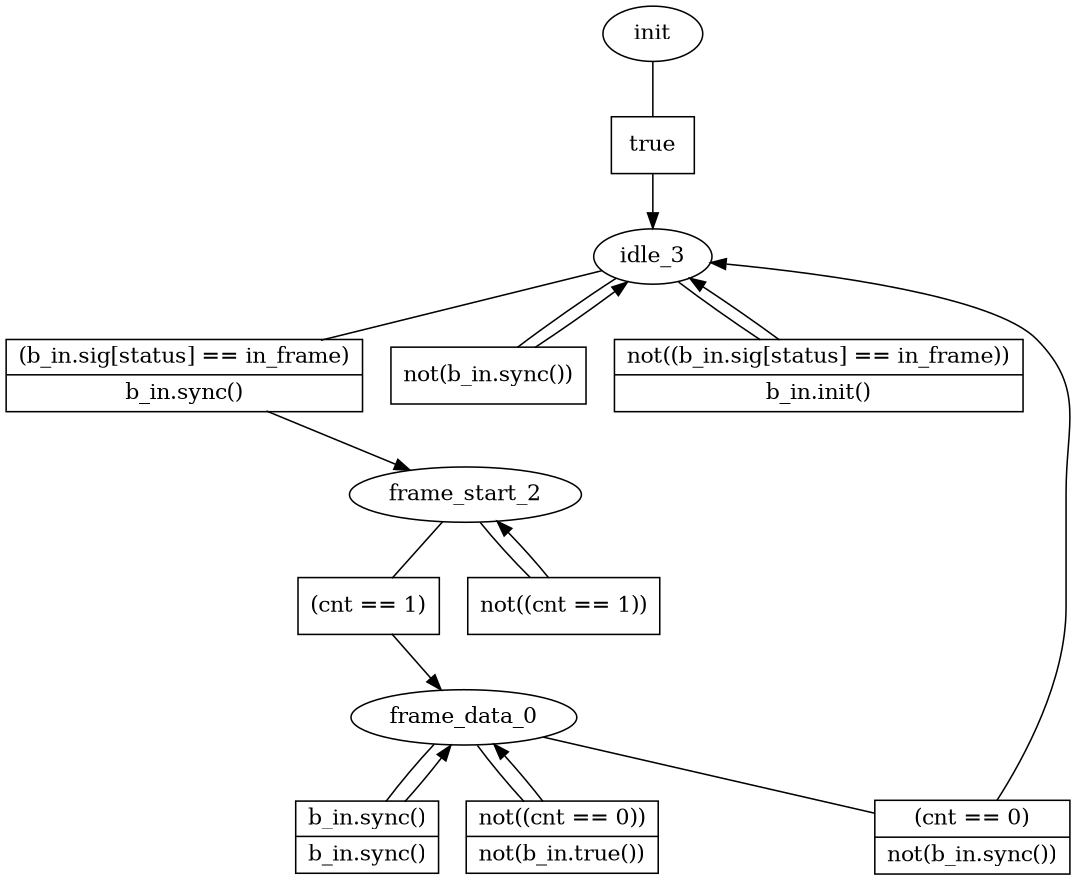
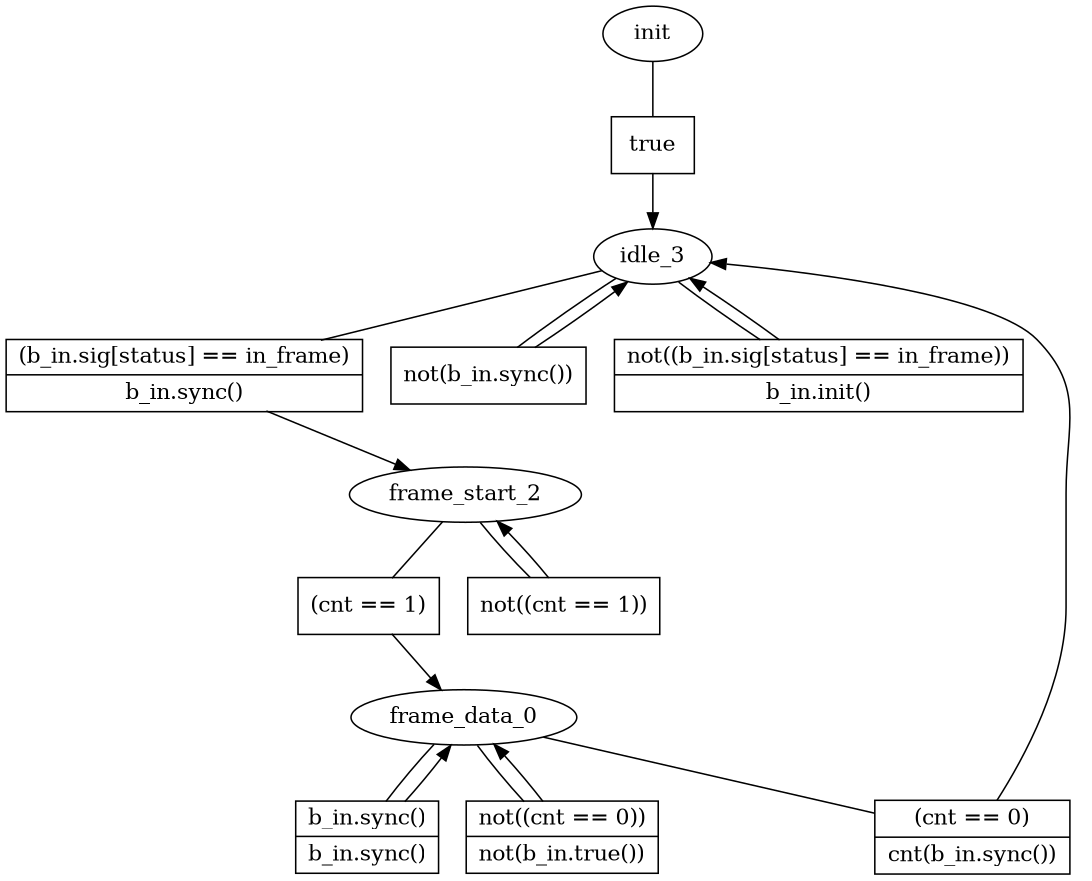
(972, 855) -> (972, 855)
